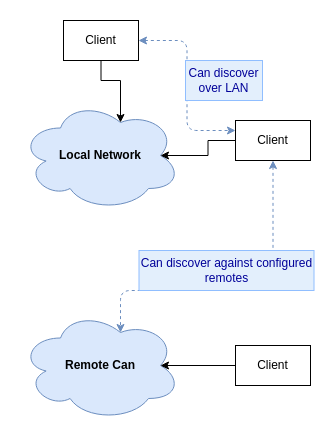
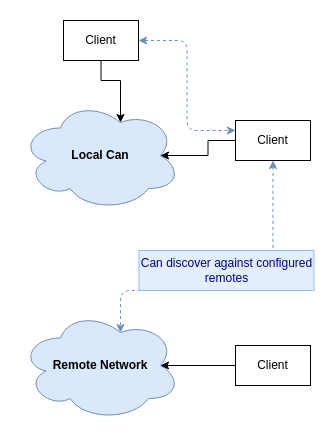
(224, 81) -> none
(101, 156) -> (101, 156)
(101, 366) -> (101, 366)
